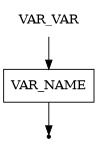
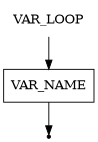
(49, 20) -> (49, 20)
